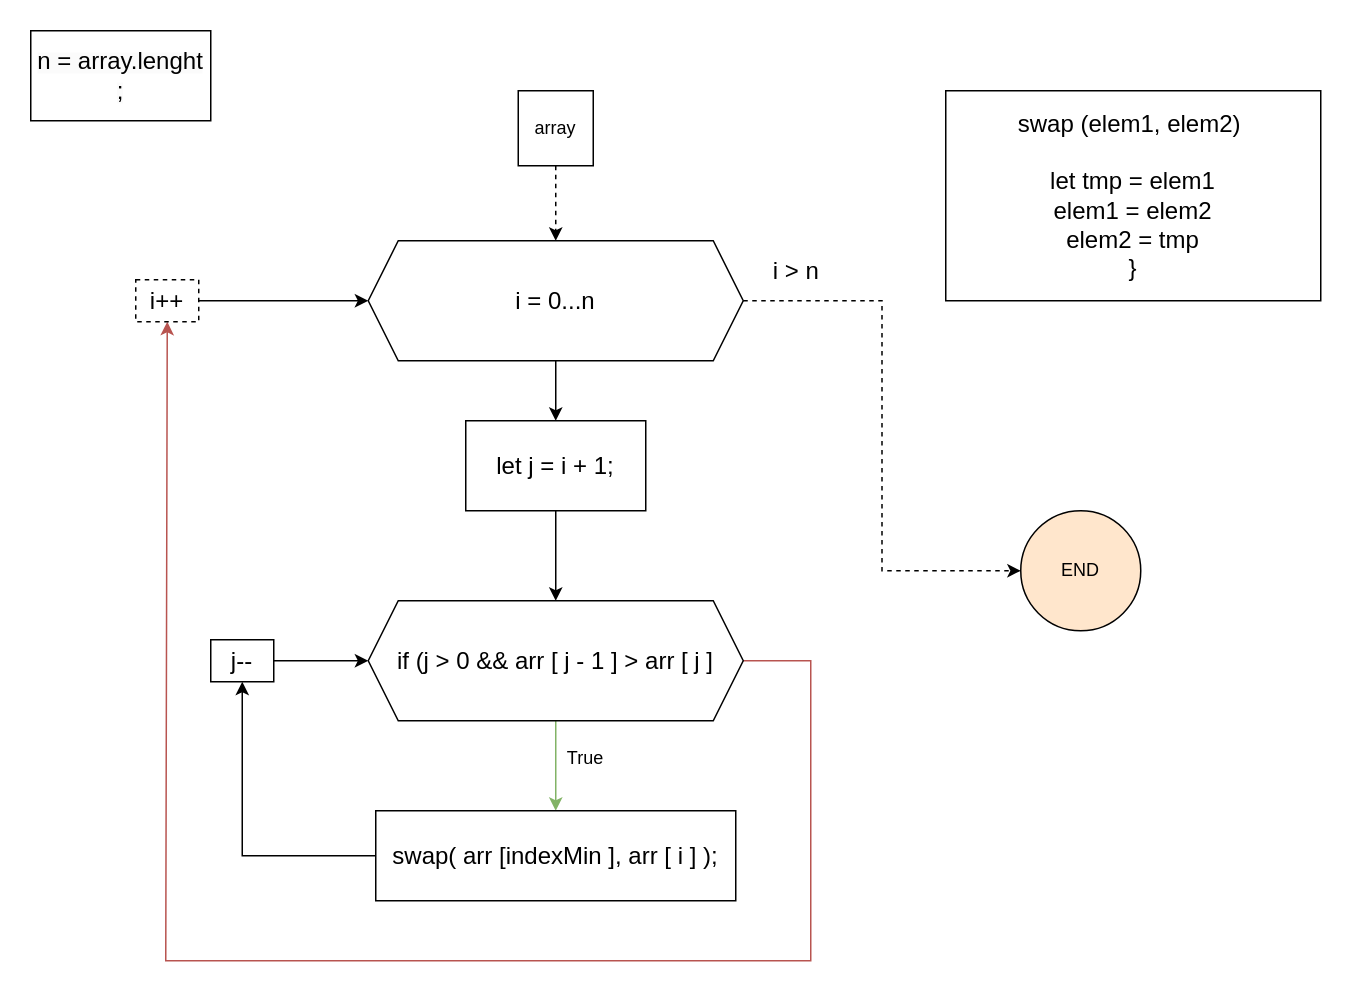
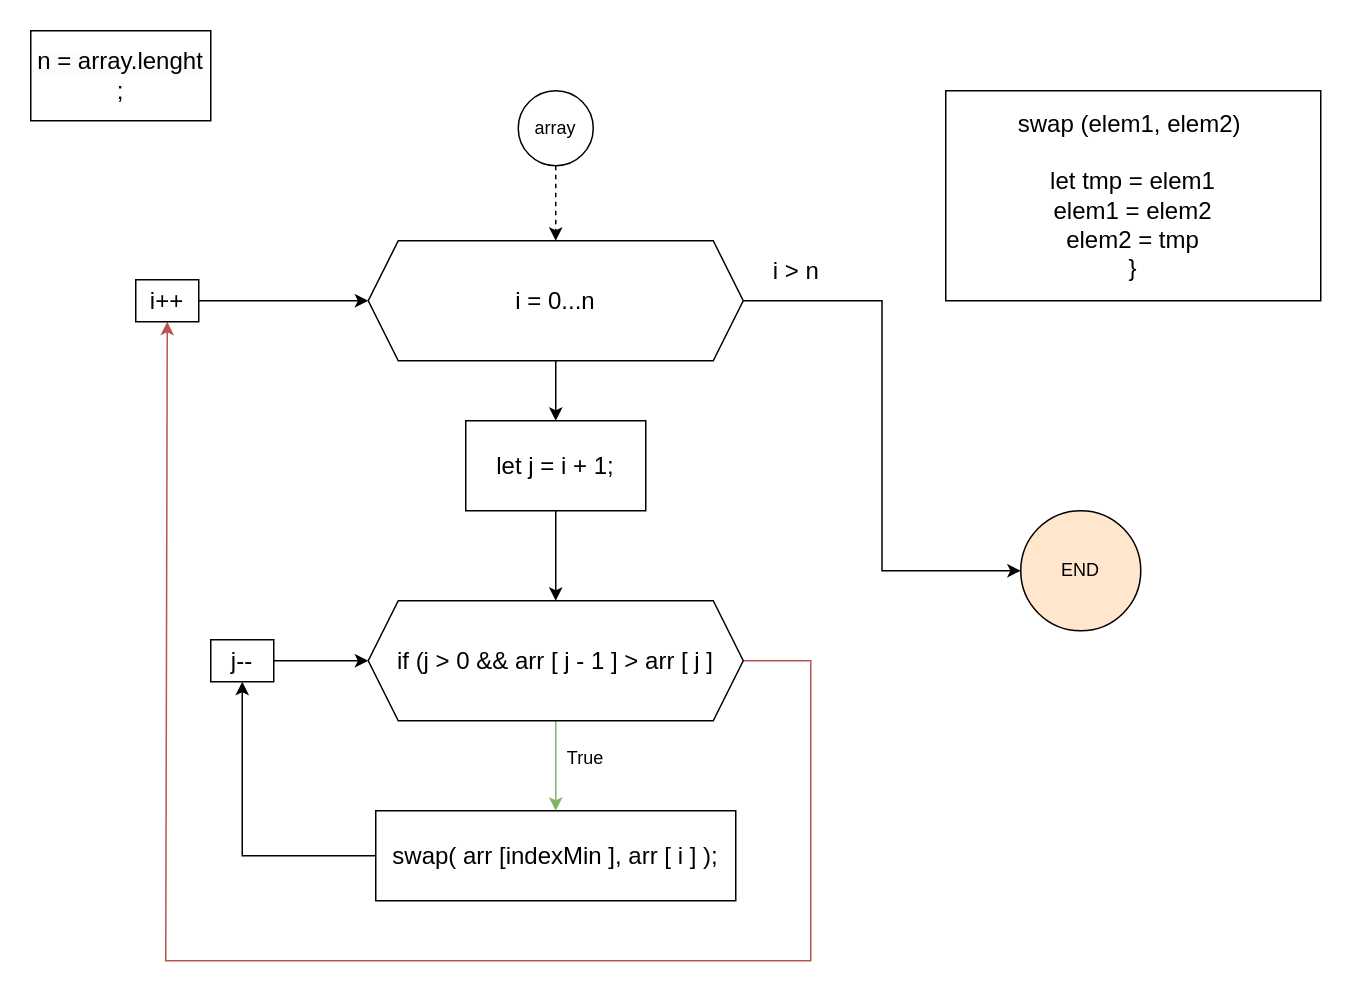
(556, 128) -> (556, 128)
(167, 301) -> (167, 301)
(882, 433) -> (882, 433)
